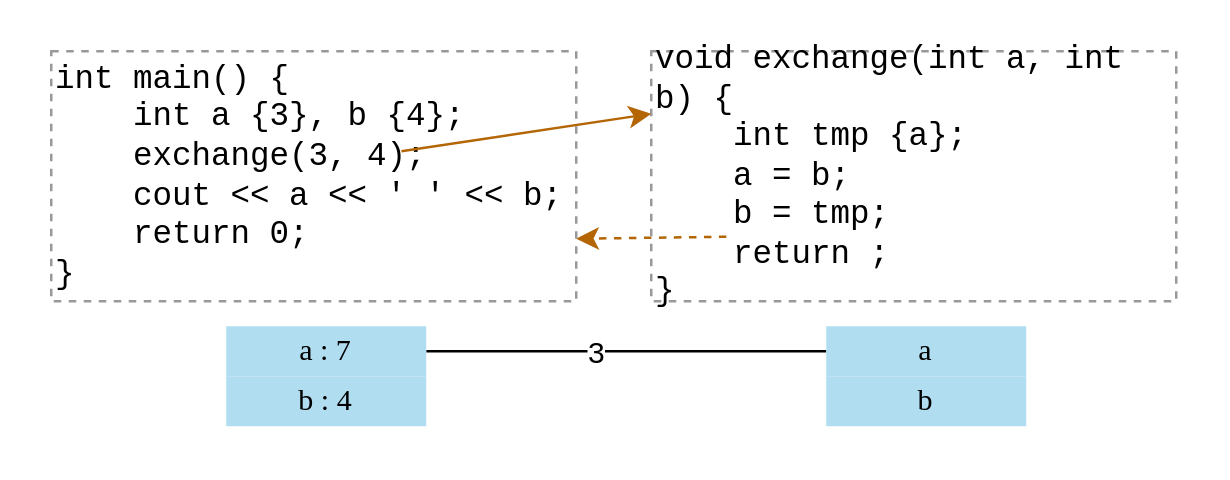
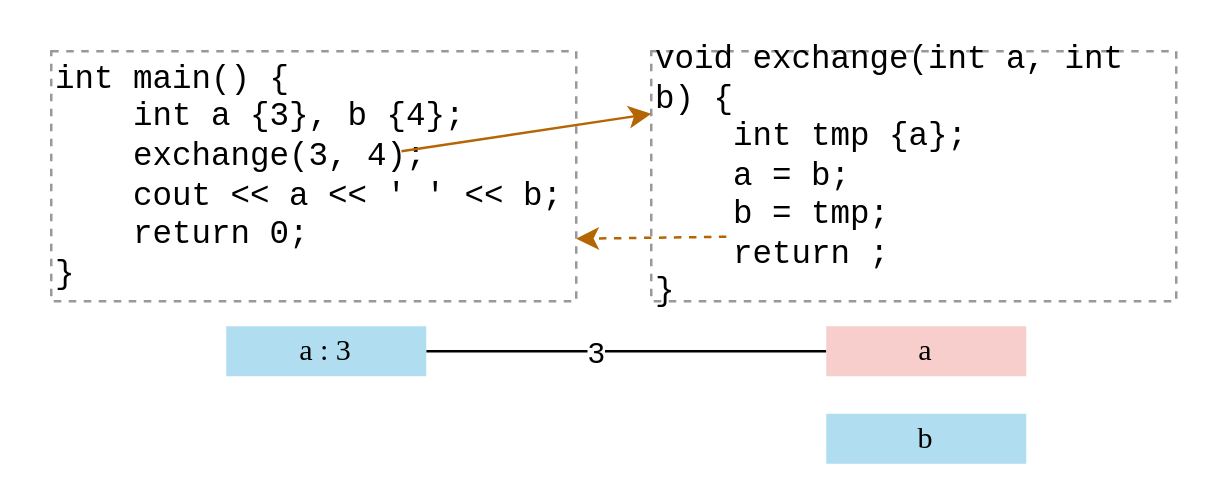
(326, 351) -> (326, 351)
(926, 351) -> (926, 351)
(326, 401) -> none
(926, 401) -> (926, 439)
